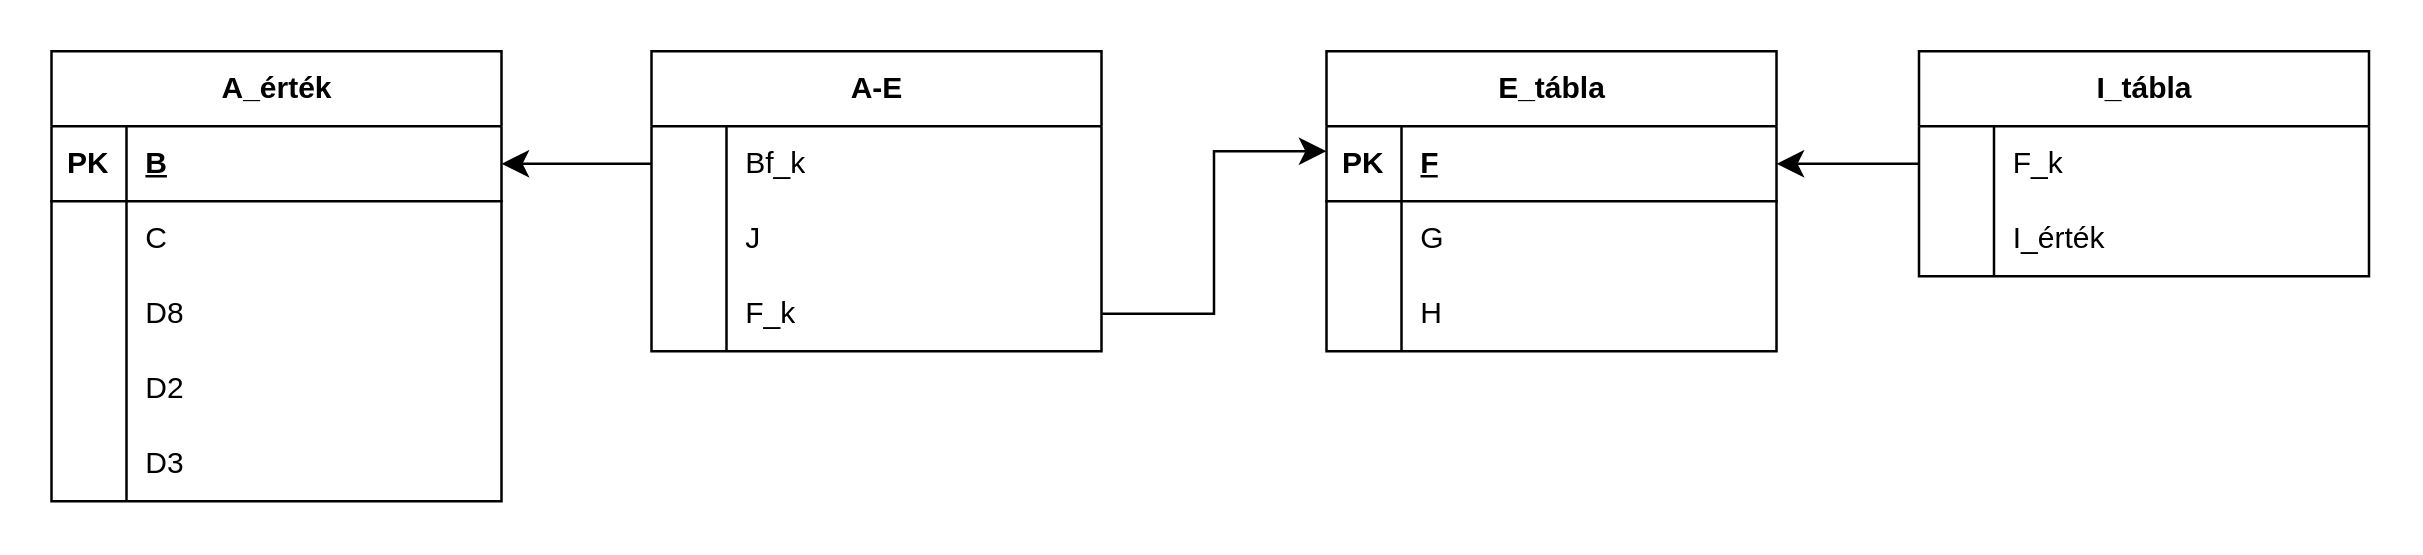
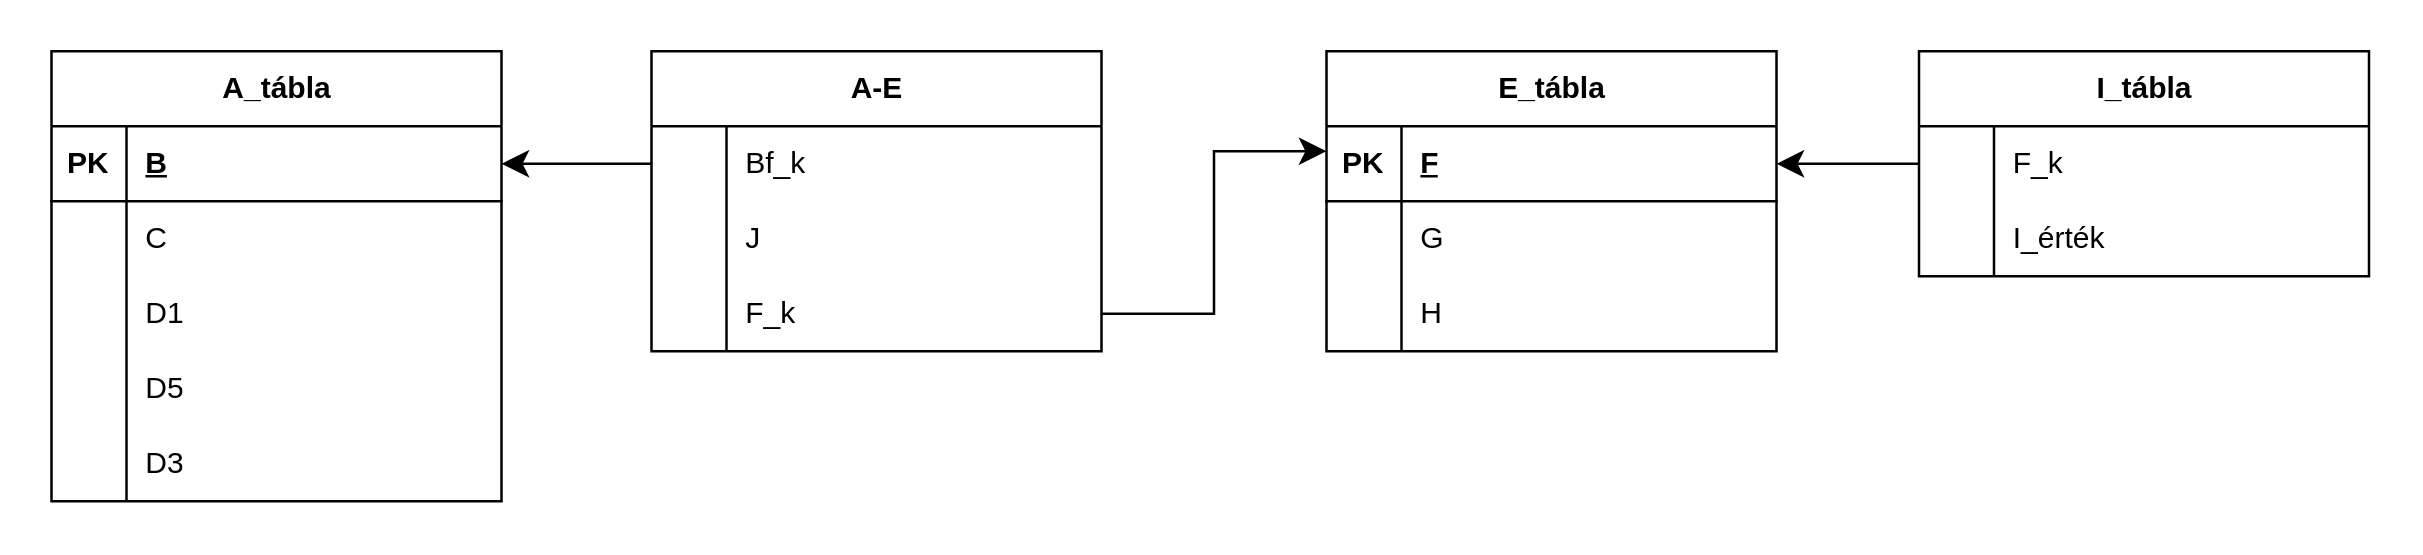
(278, 89) -> (278, 89)
(163, 314) -> (163, 314)
(163, 389) -> (163, 389)
